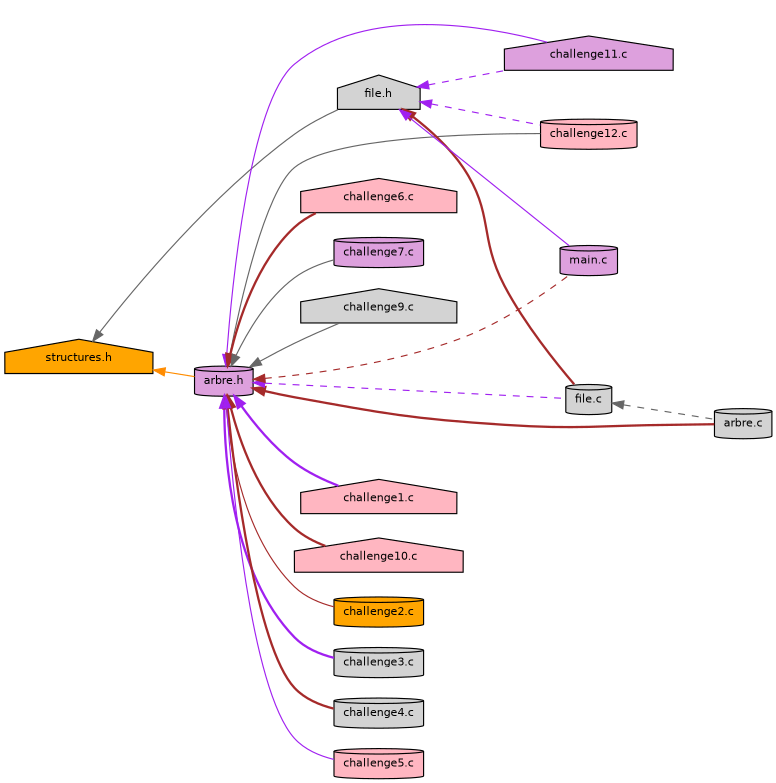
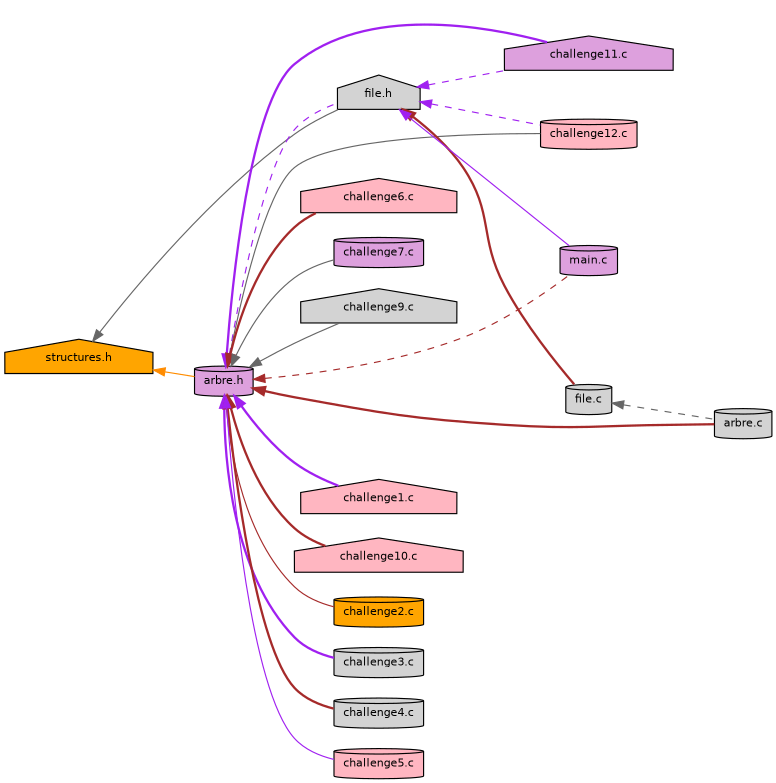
(283, 80) -> (283, 80)
(415, 391) -> (260, 215)
